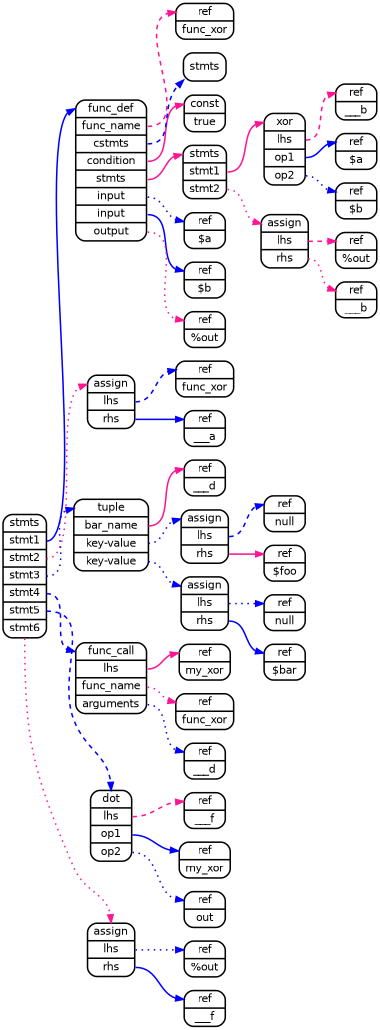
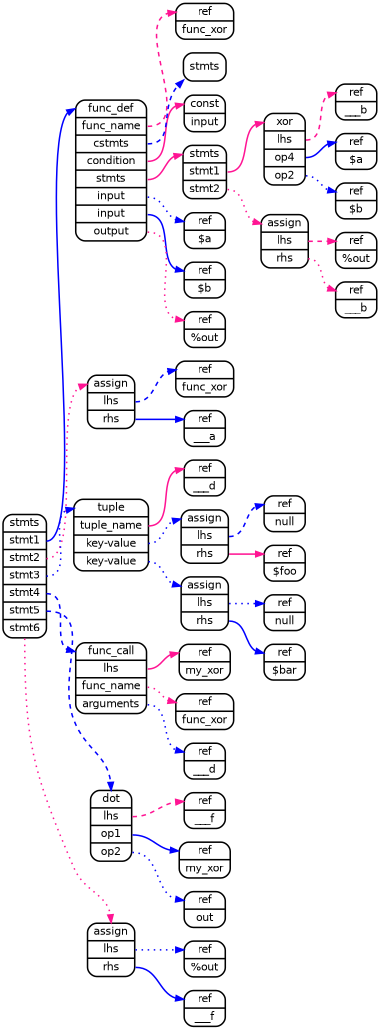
(205, 122) -> (205, 122)
(285, 158) -> (285, 158)
(111, 526) -> (111, 526)
